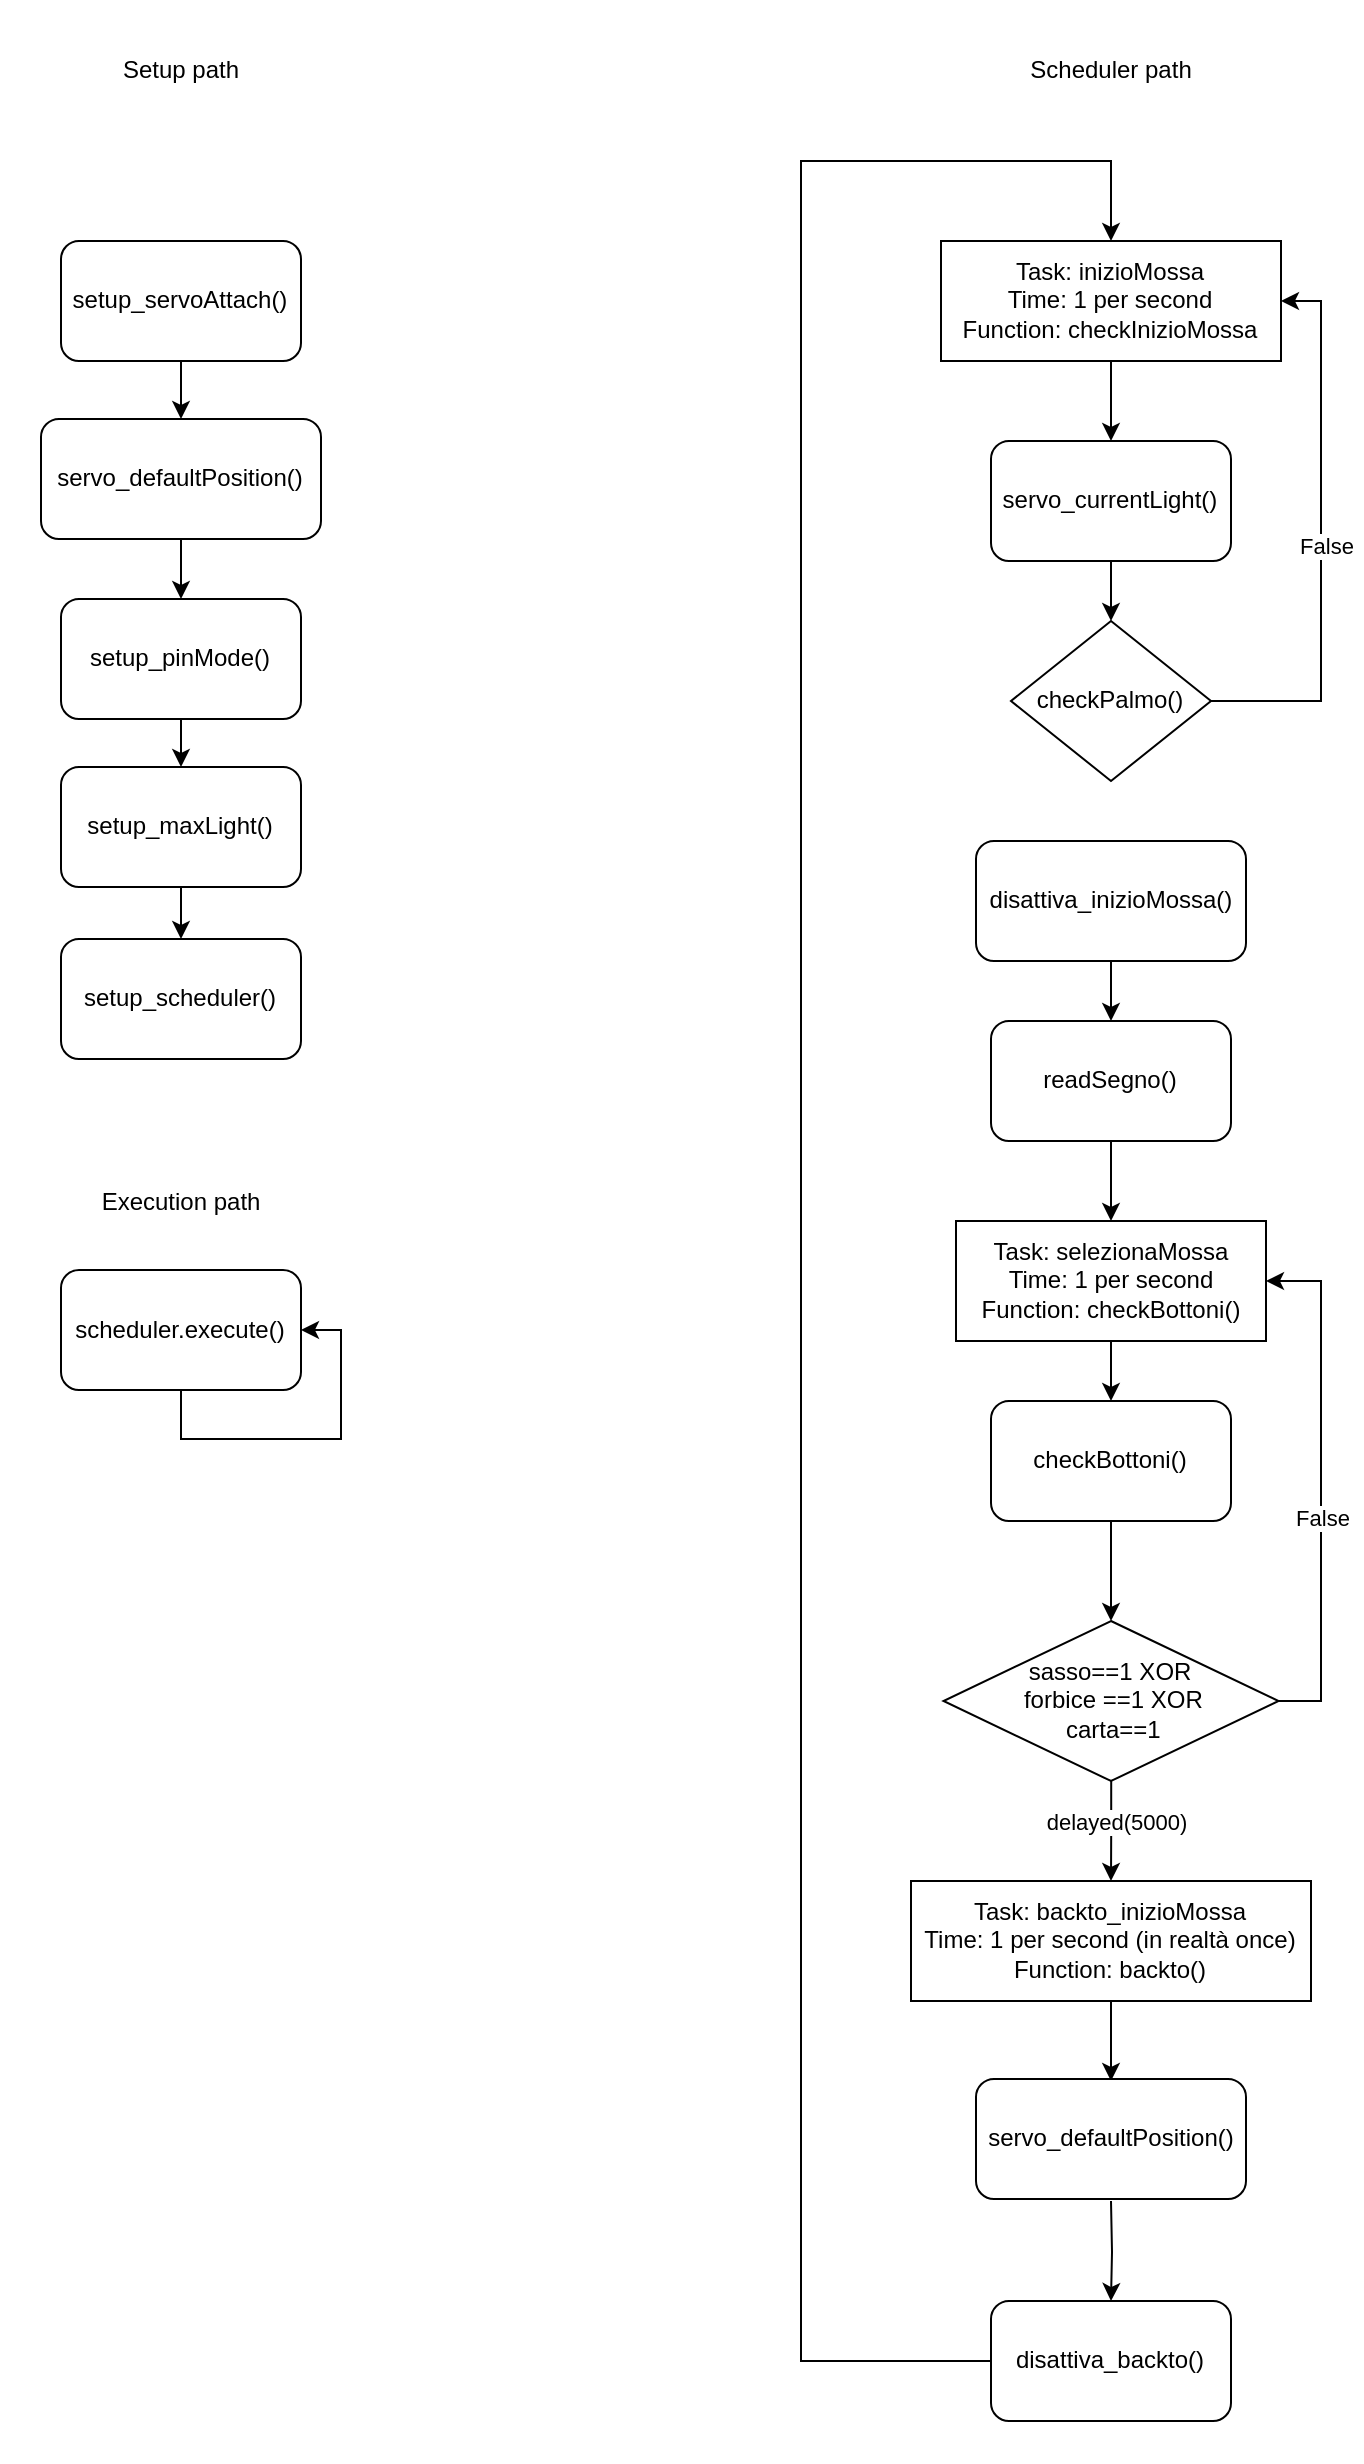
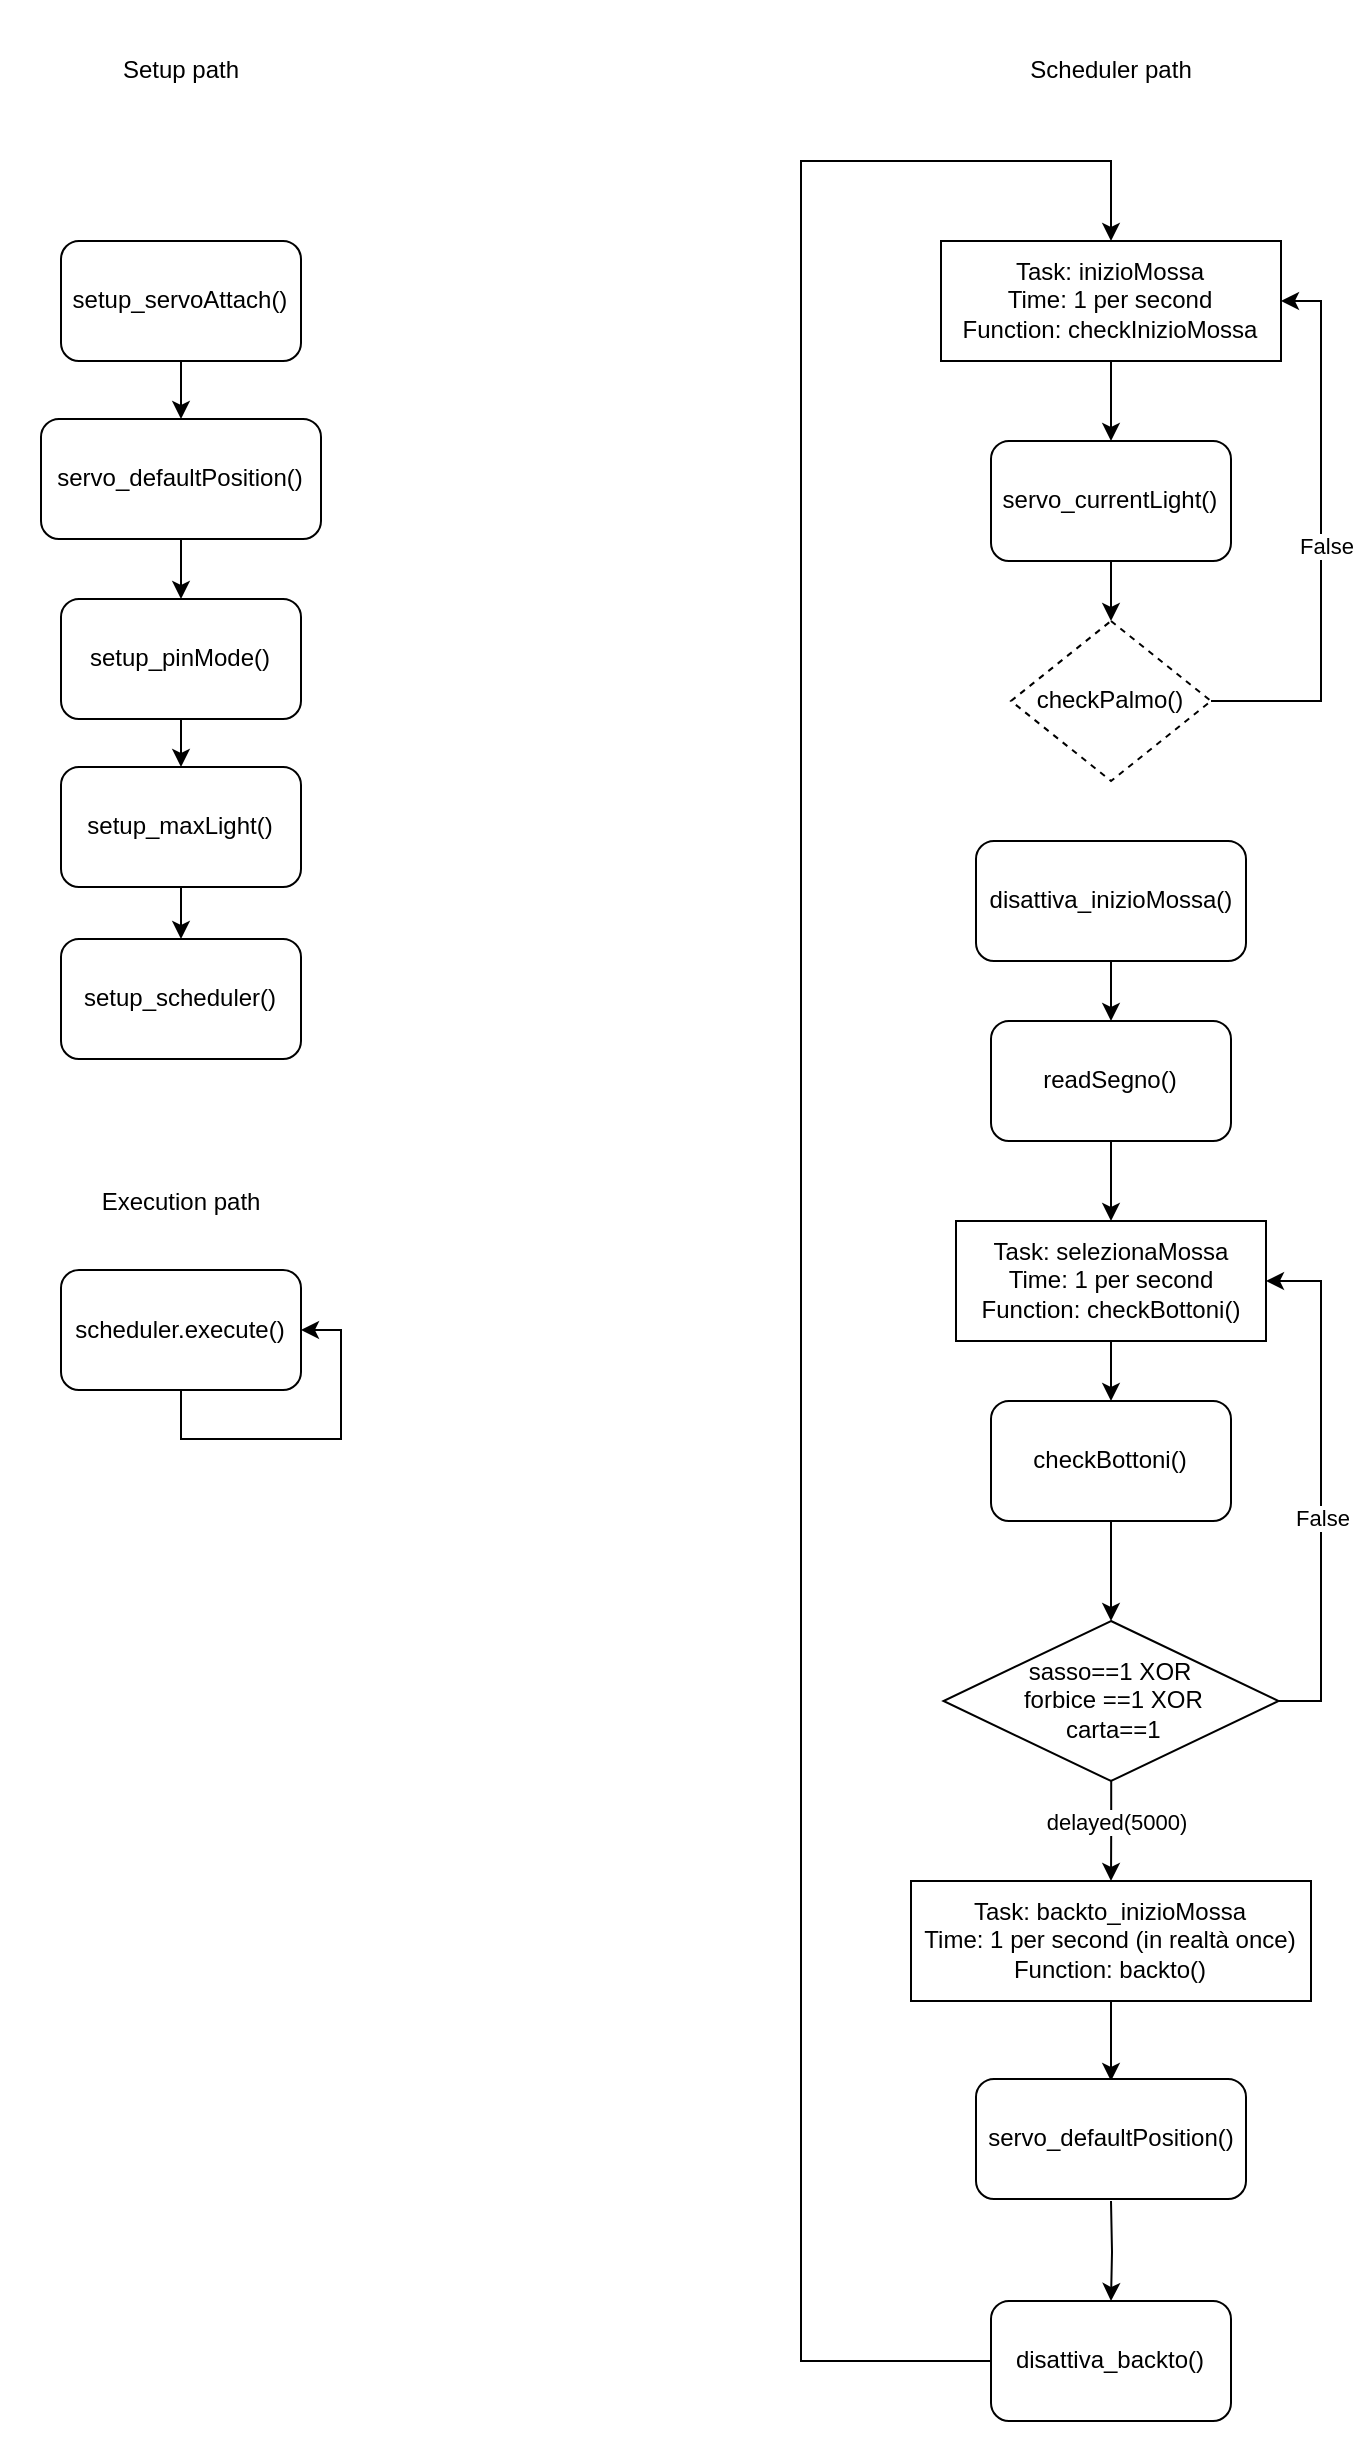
(1111, 701) -> (1111, 701)
